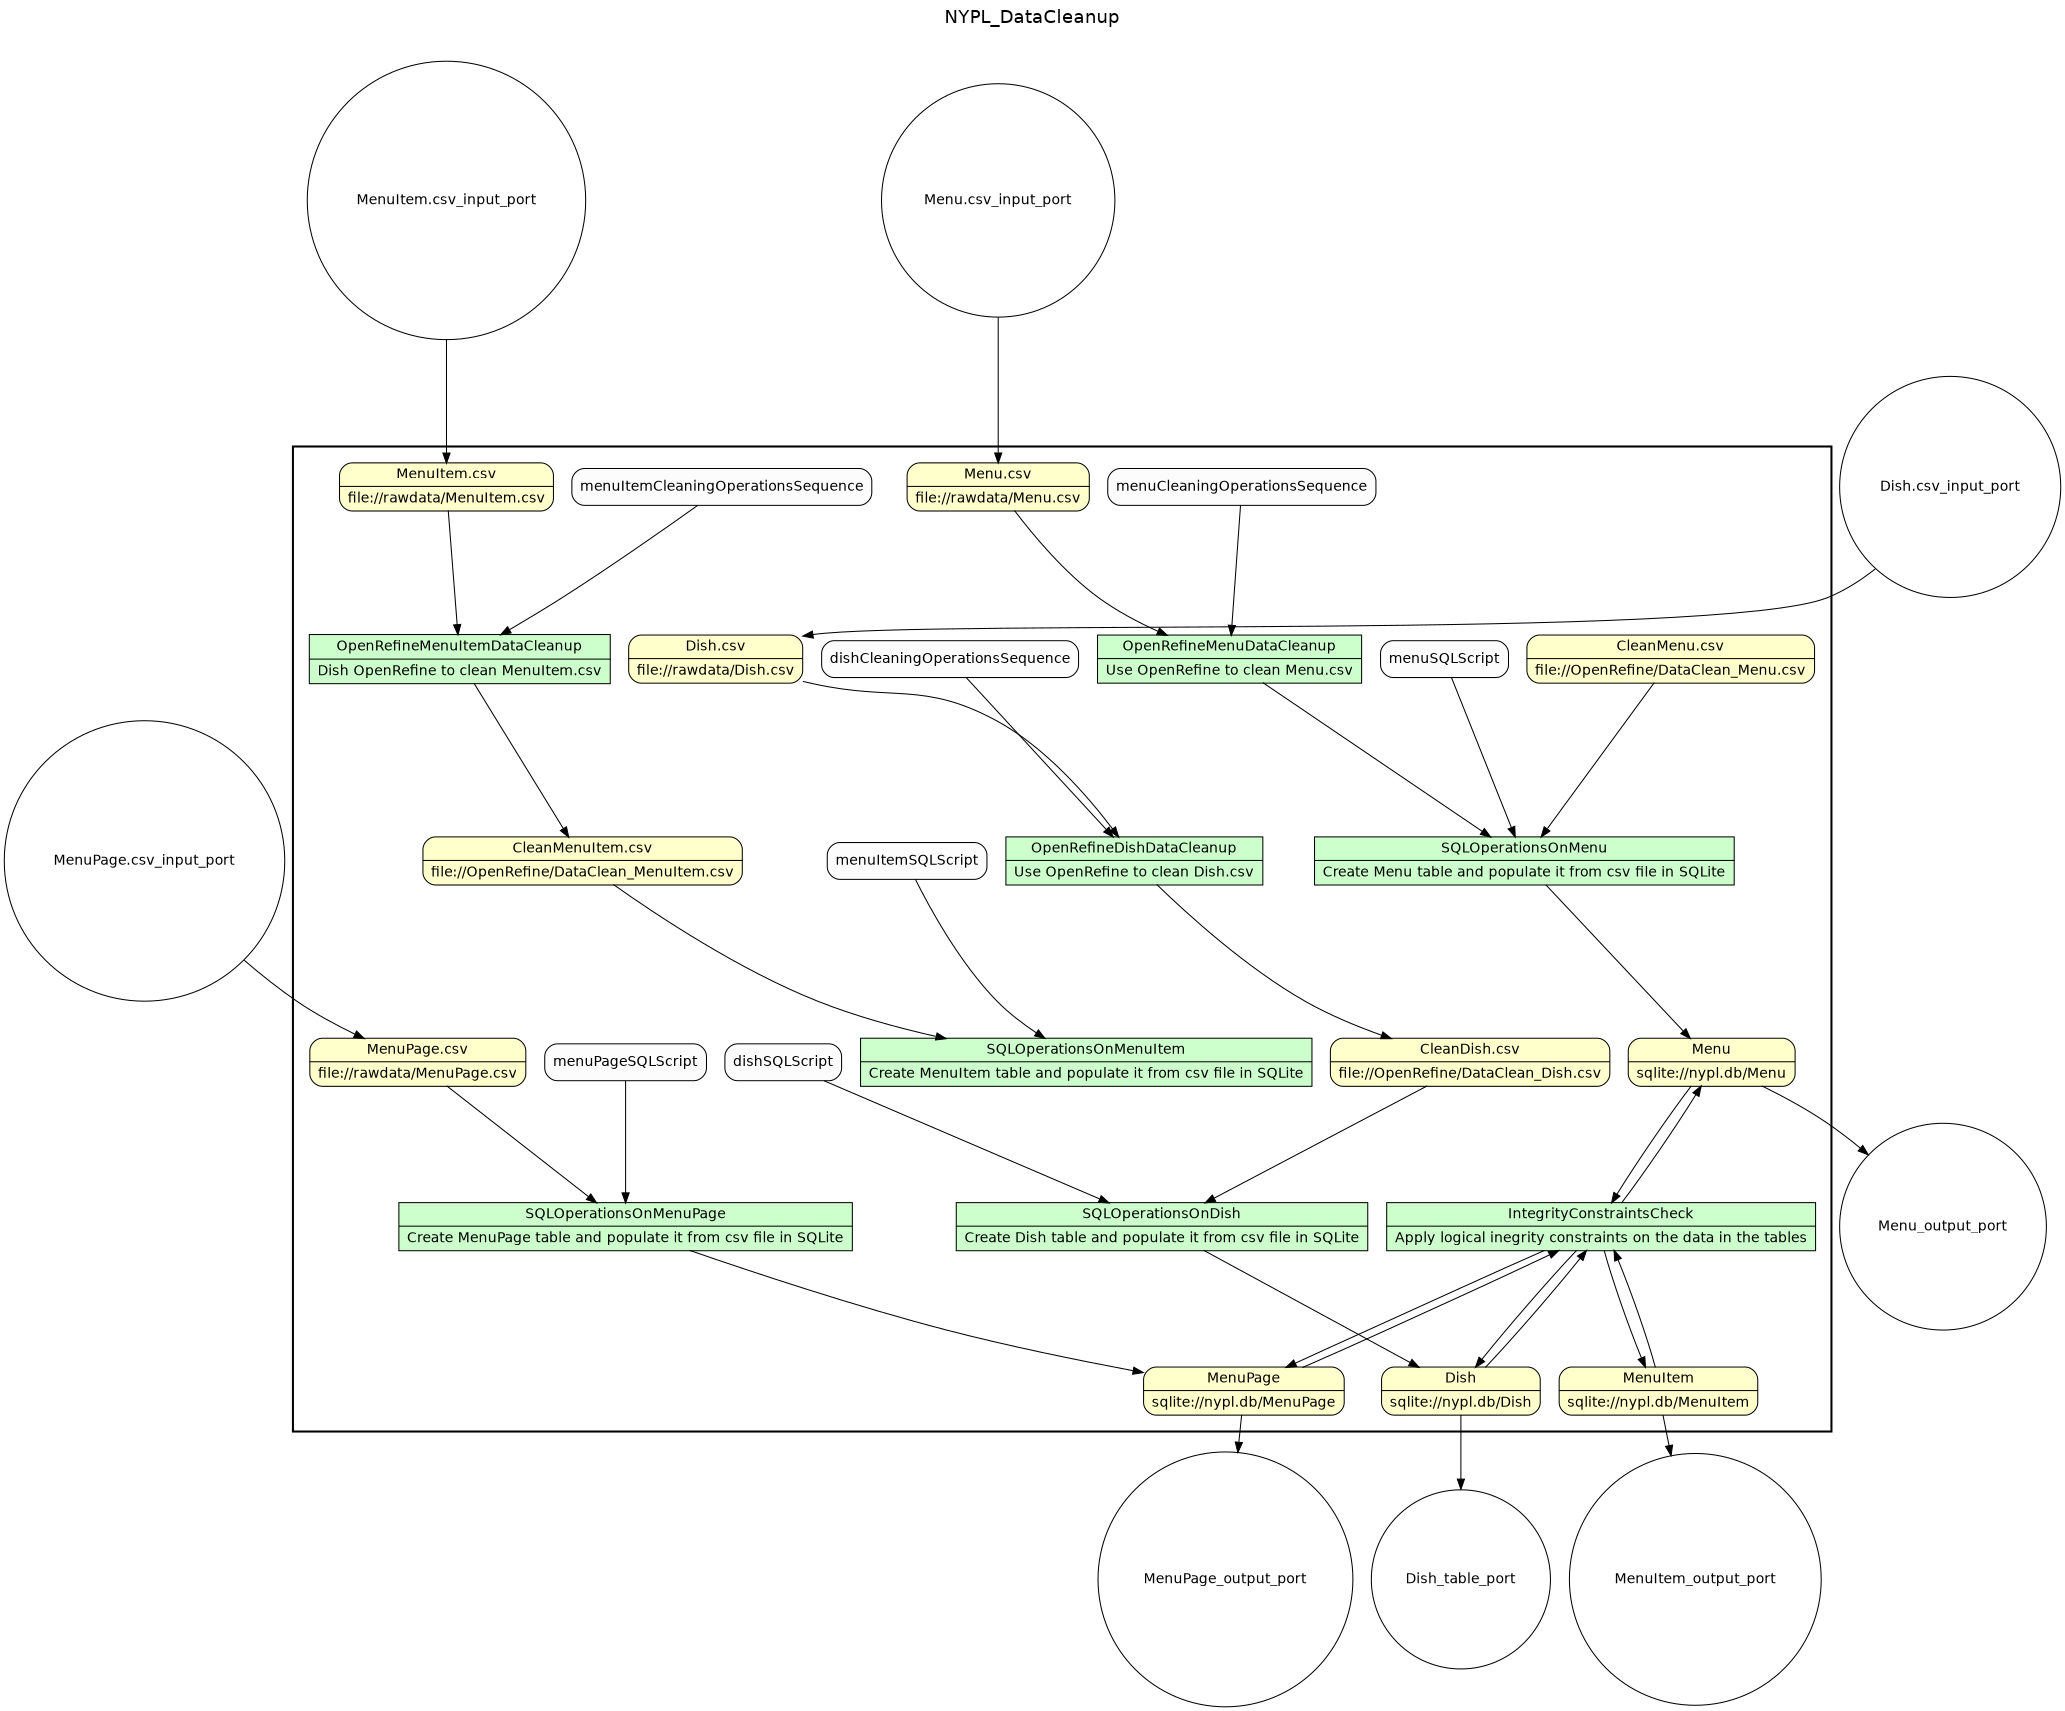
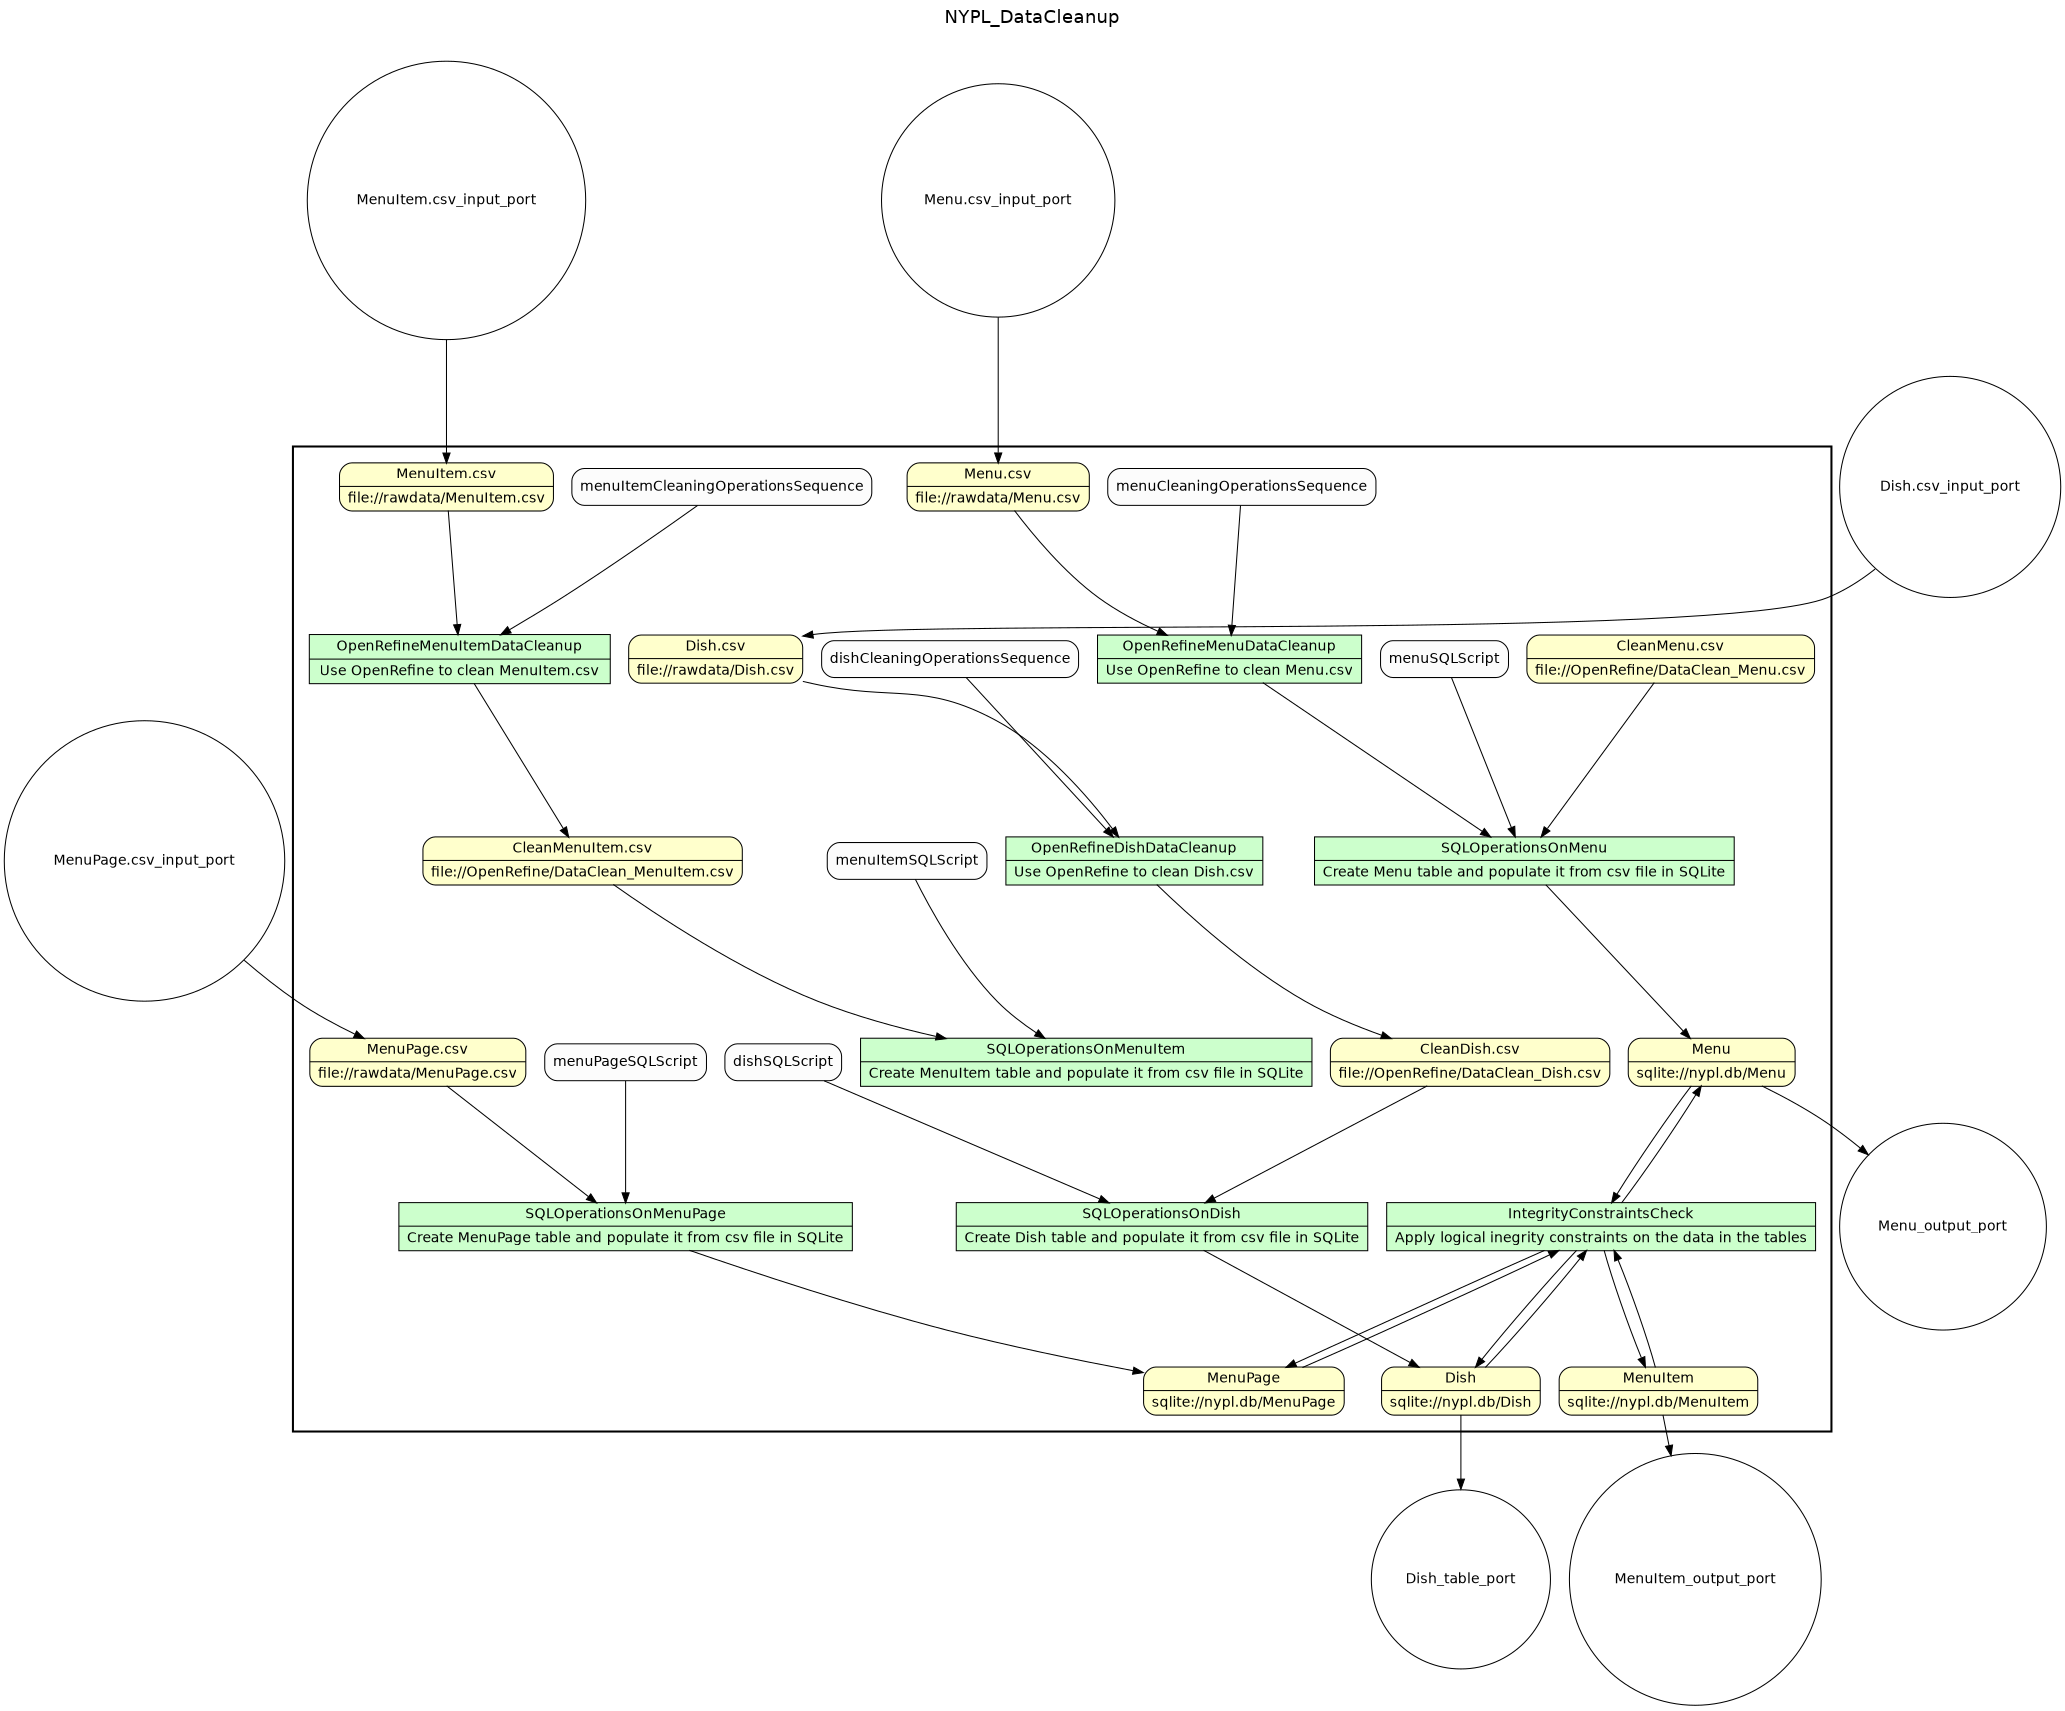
(460, 671) -> (460, 671)
(1225, 1579) -> none
